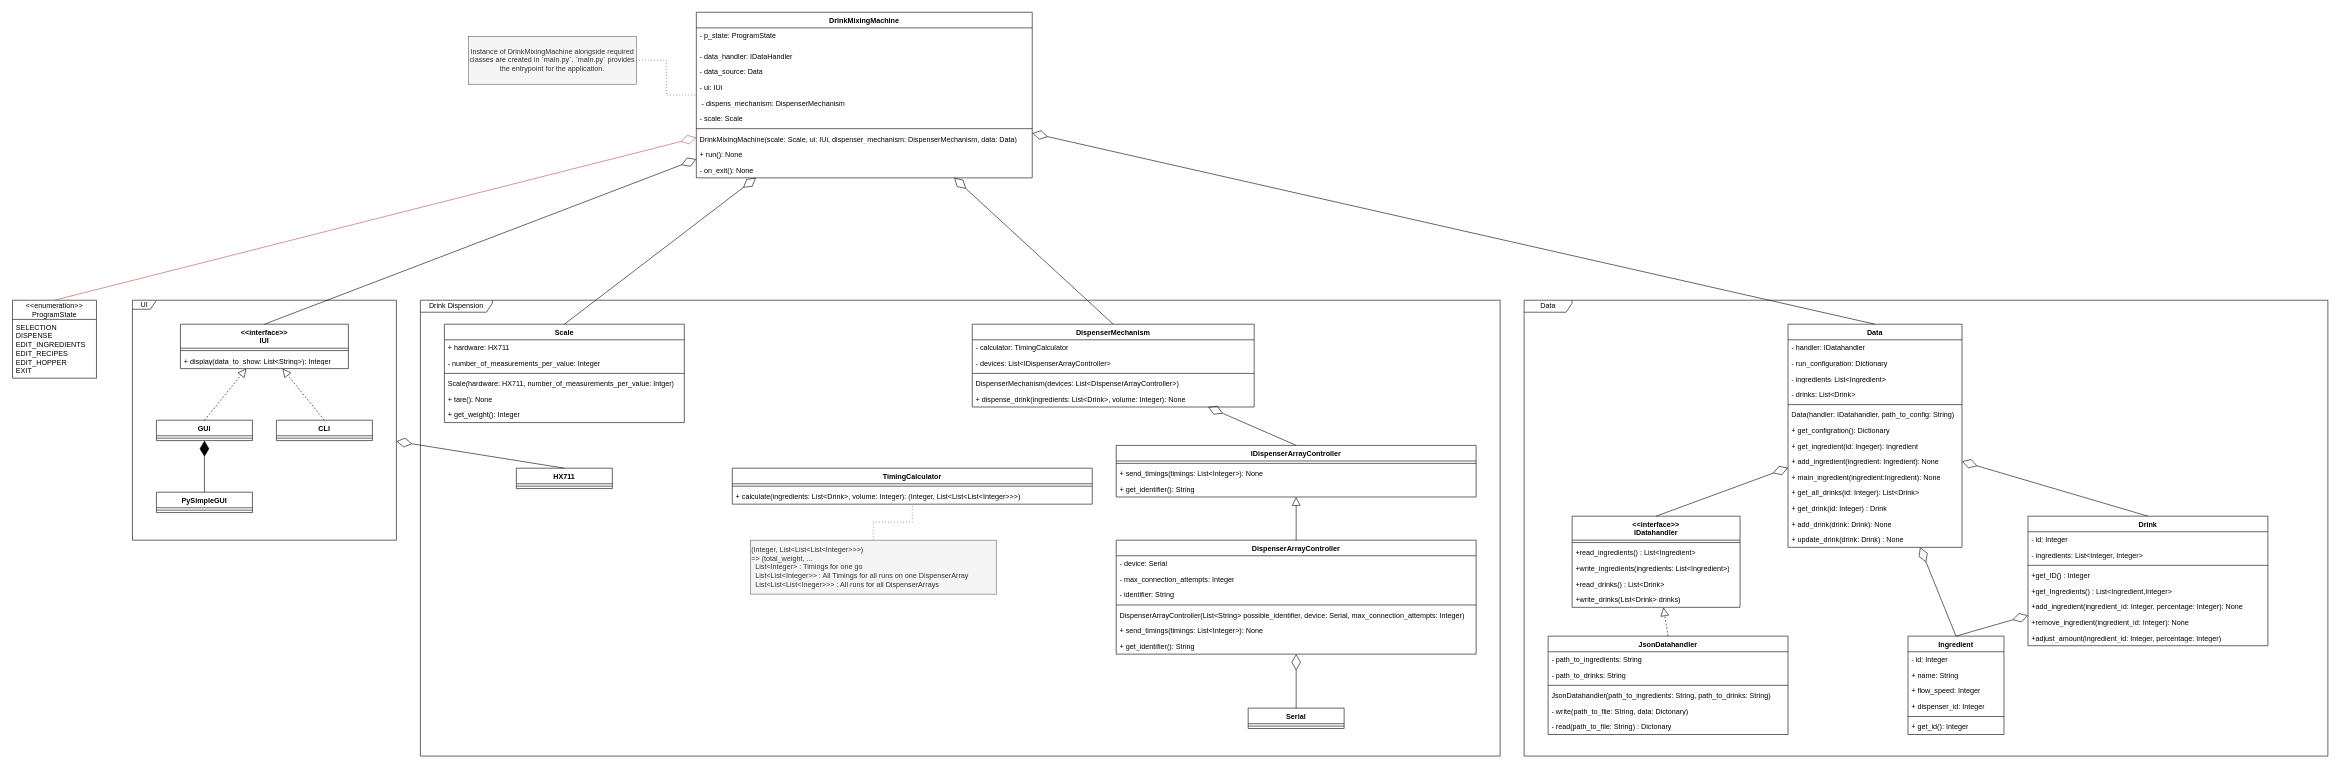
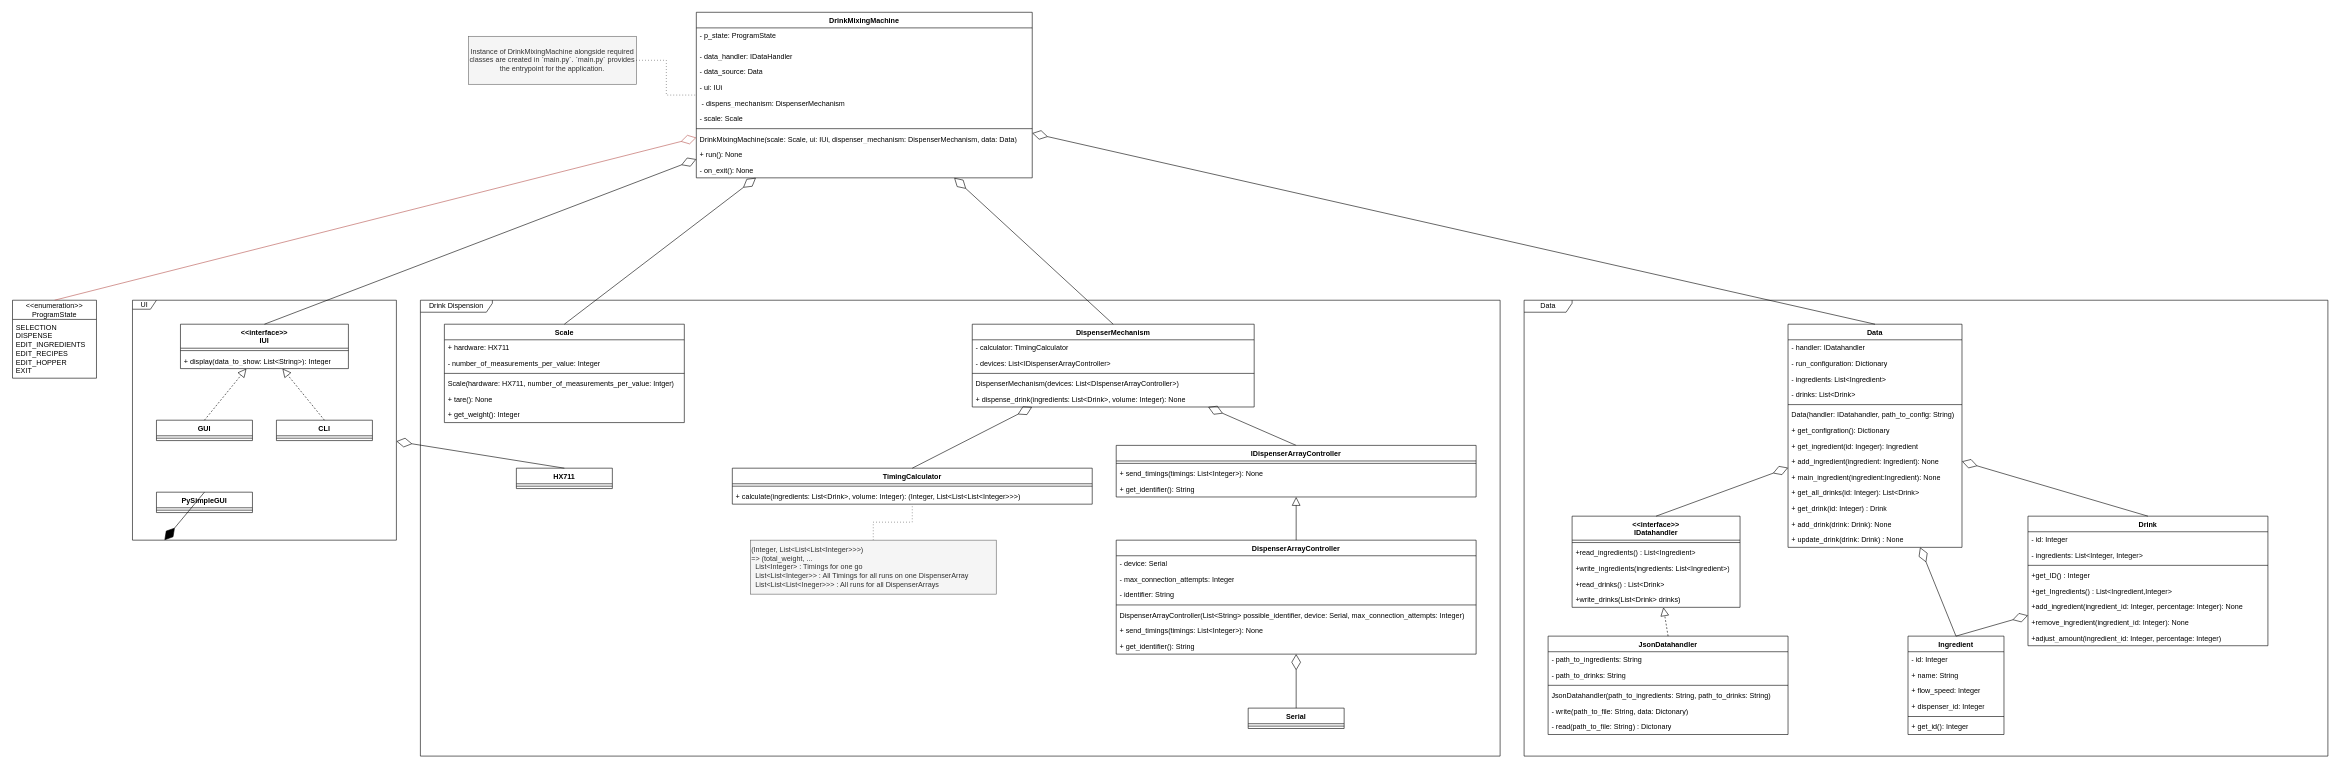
none -> (965, 441)
(204, 474) -> (179, 523)
